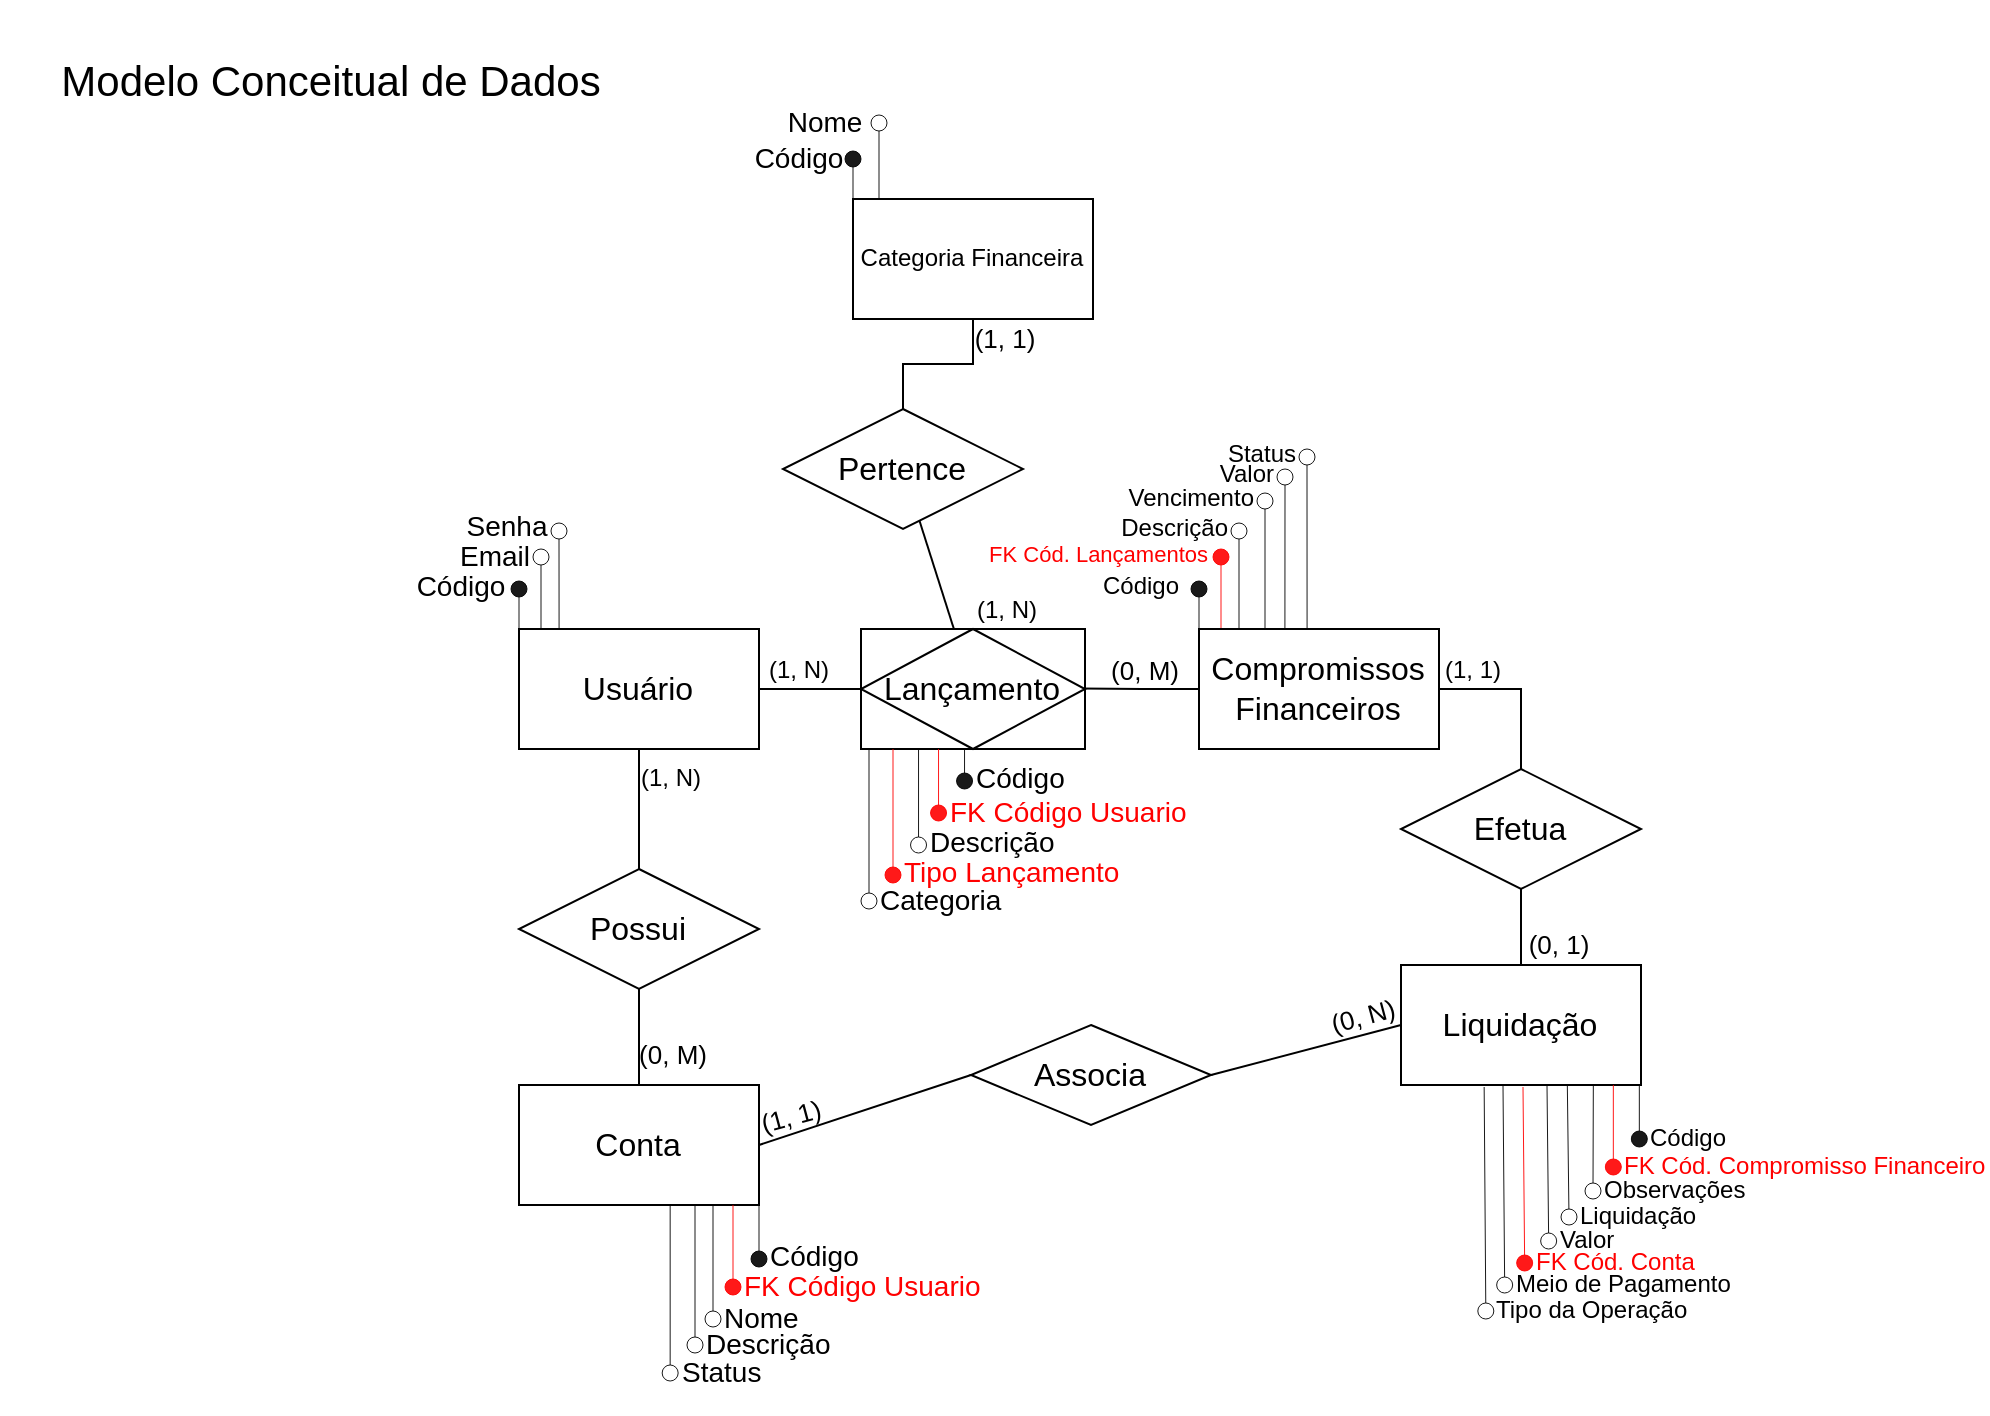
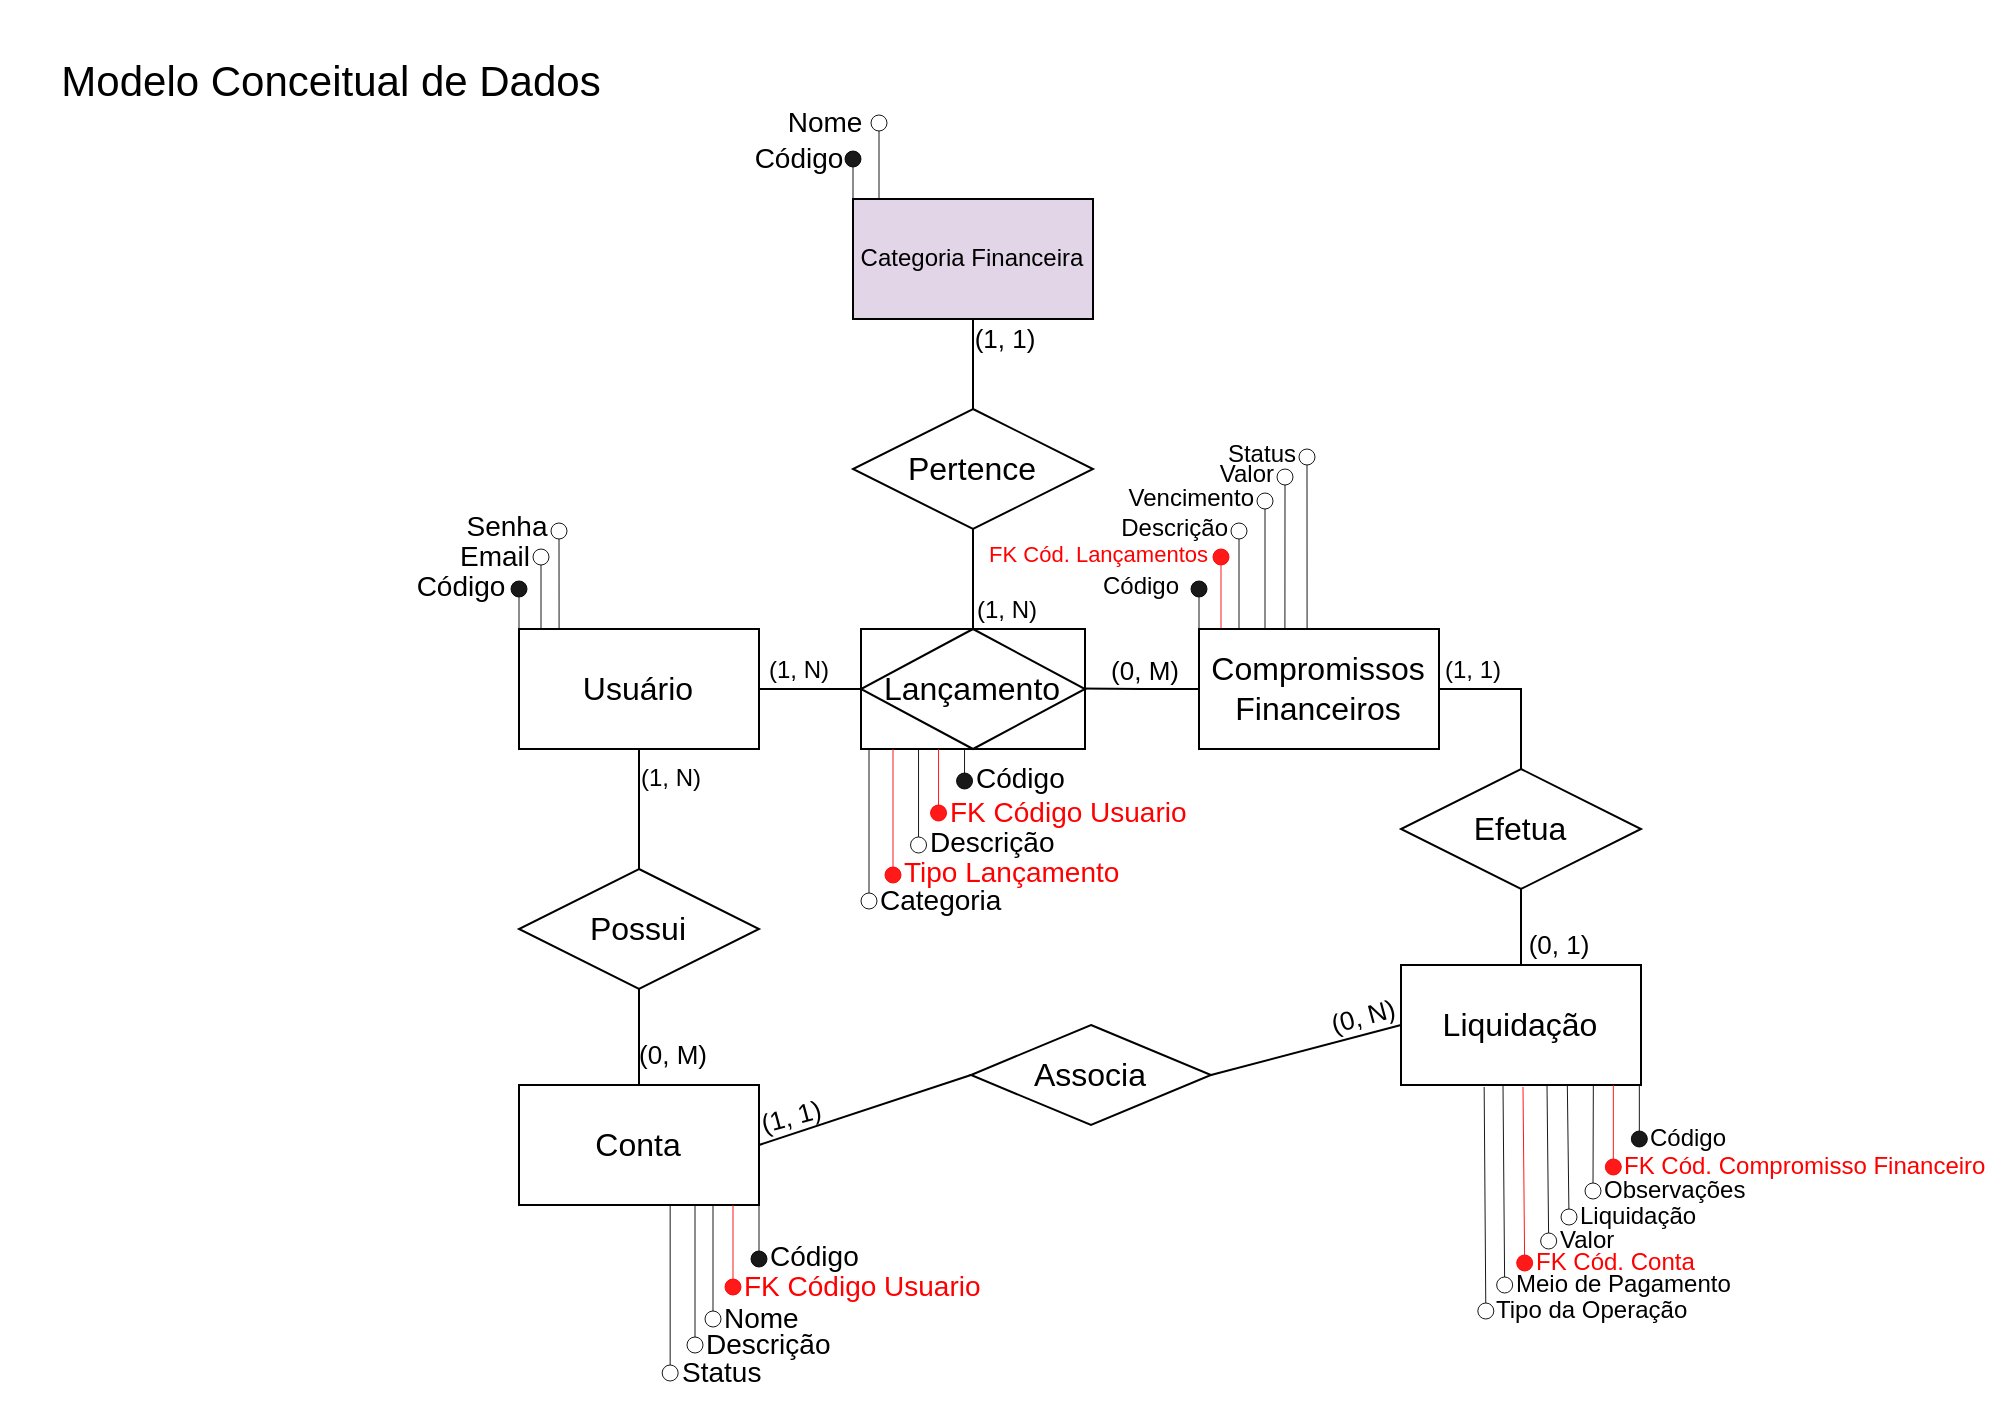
(973, 259) -> (973, 259)
(903, 469) -> (973, 469)
